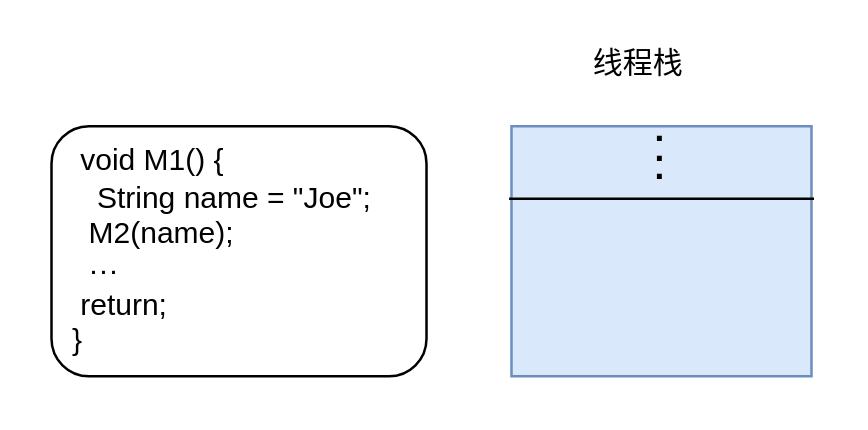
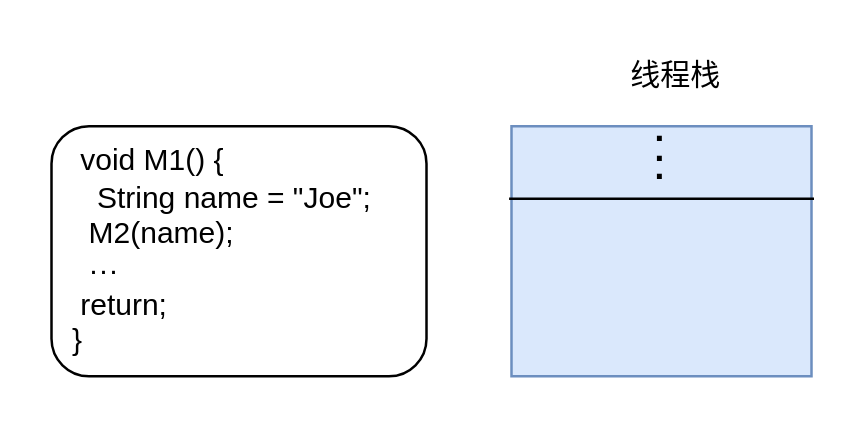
(639, 64) -> (676, 76)
